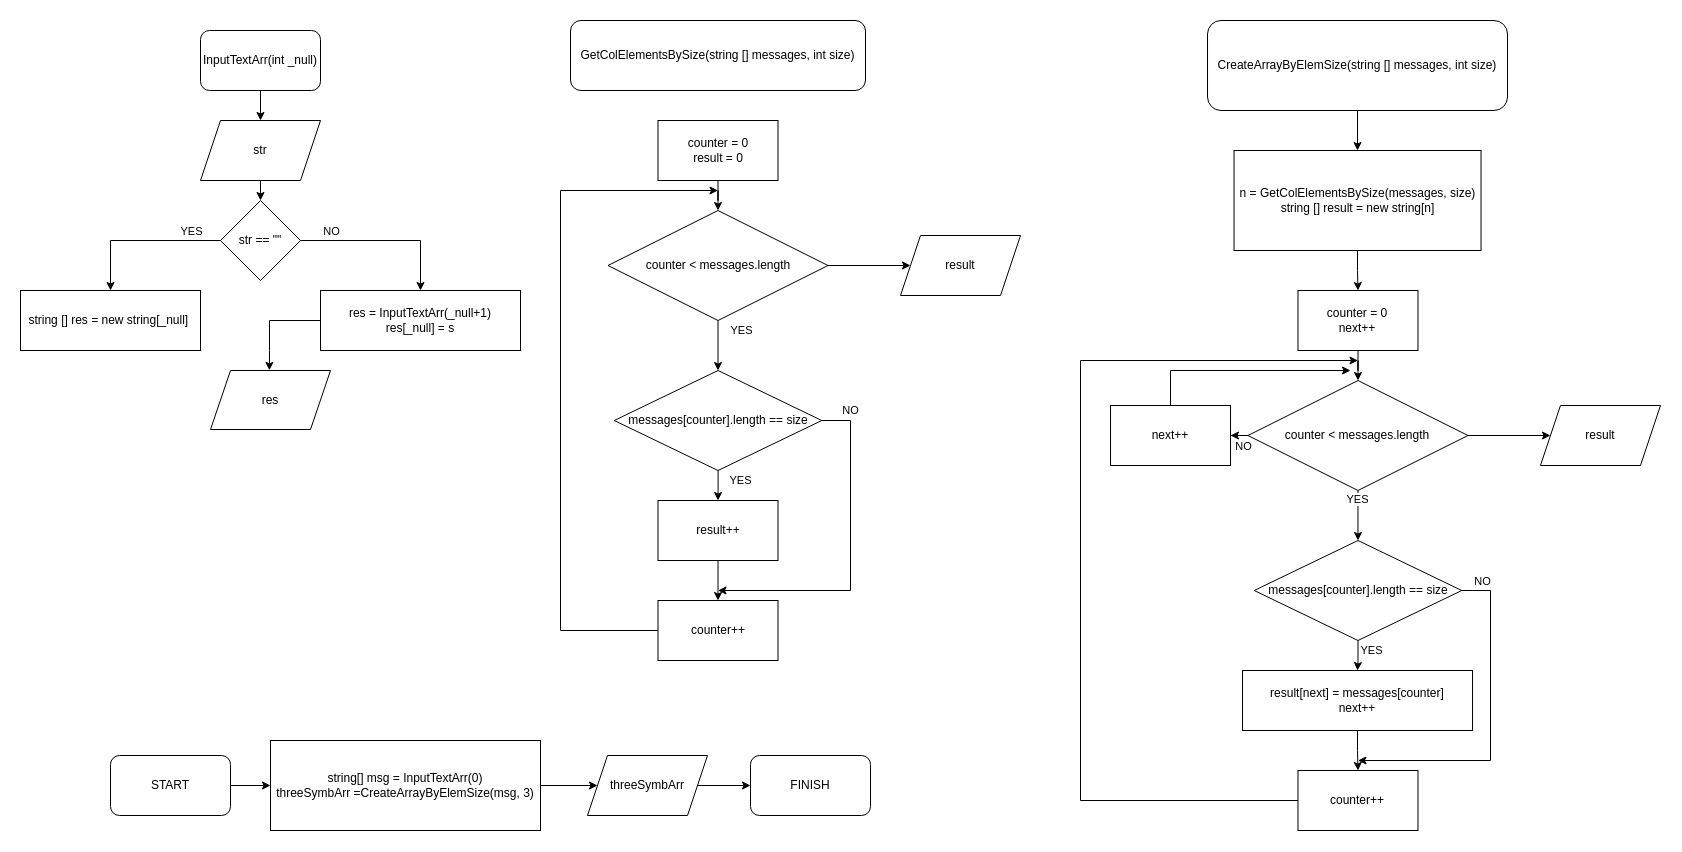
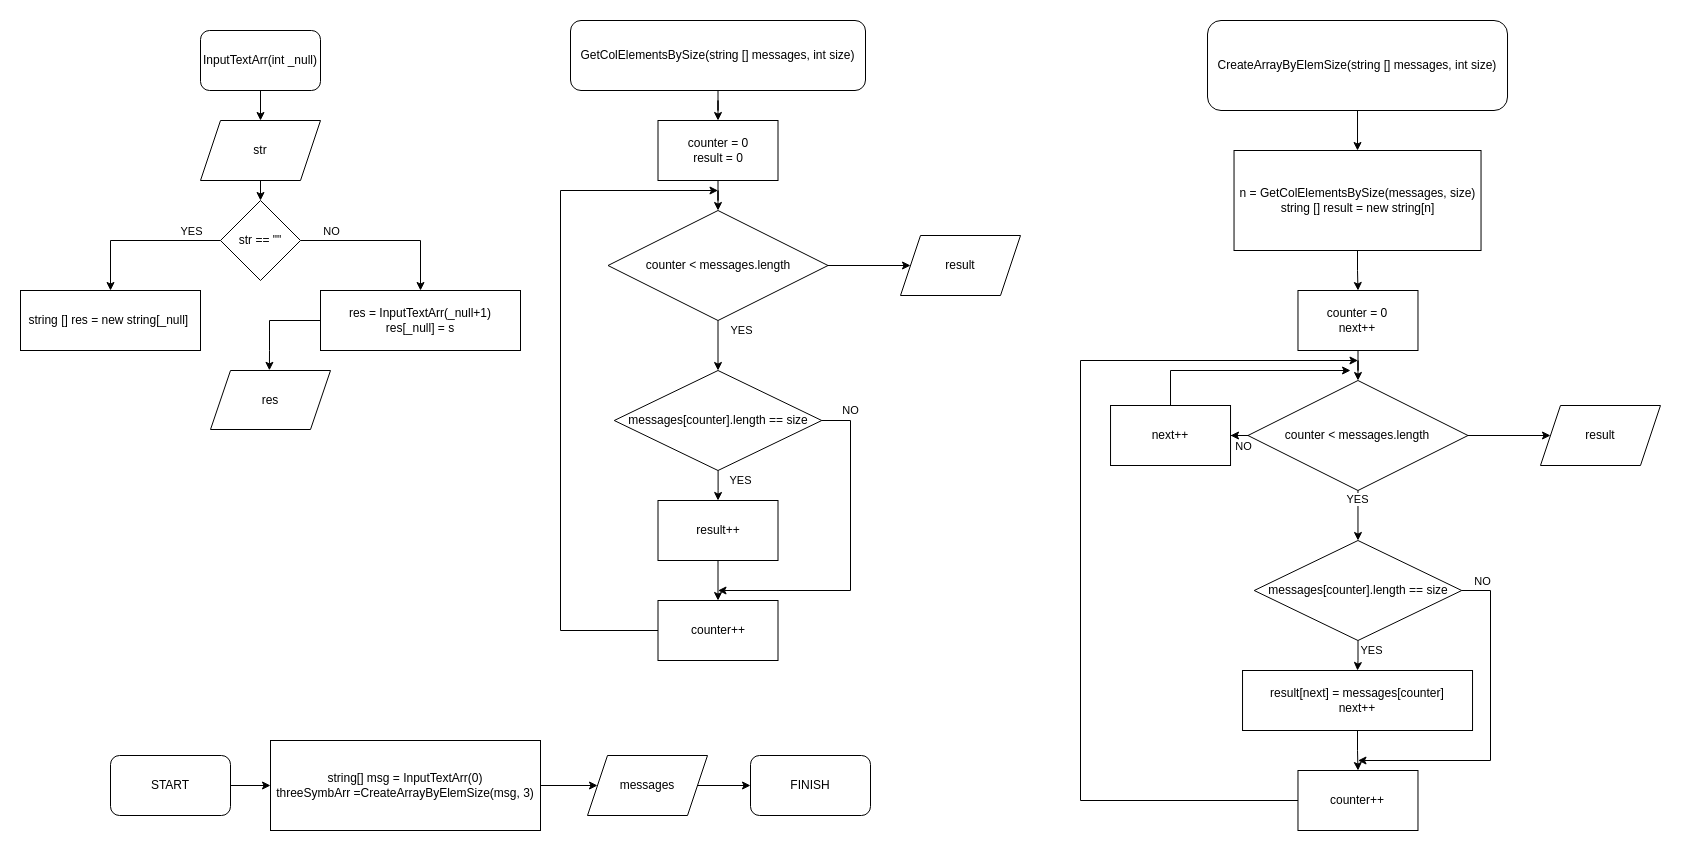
none -> (718, 110)
(648, 786) -> (648, 786)
